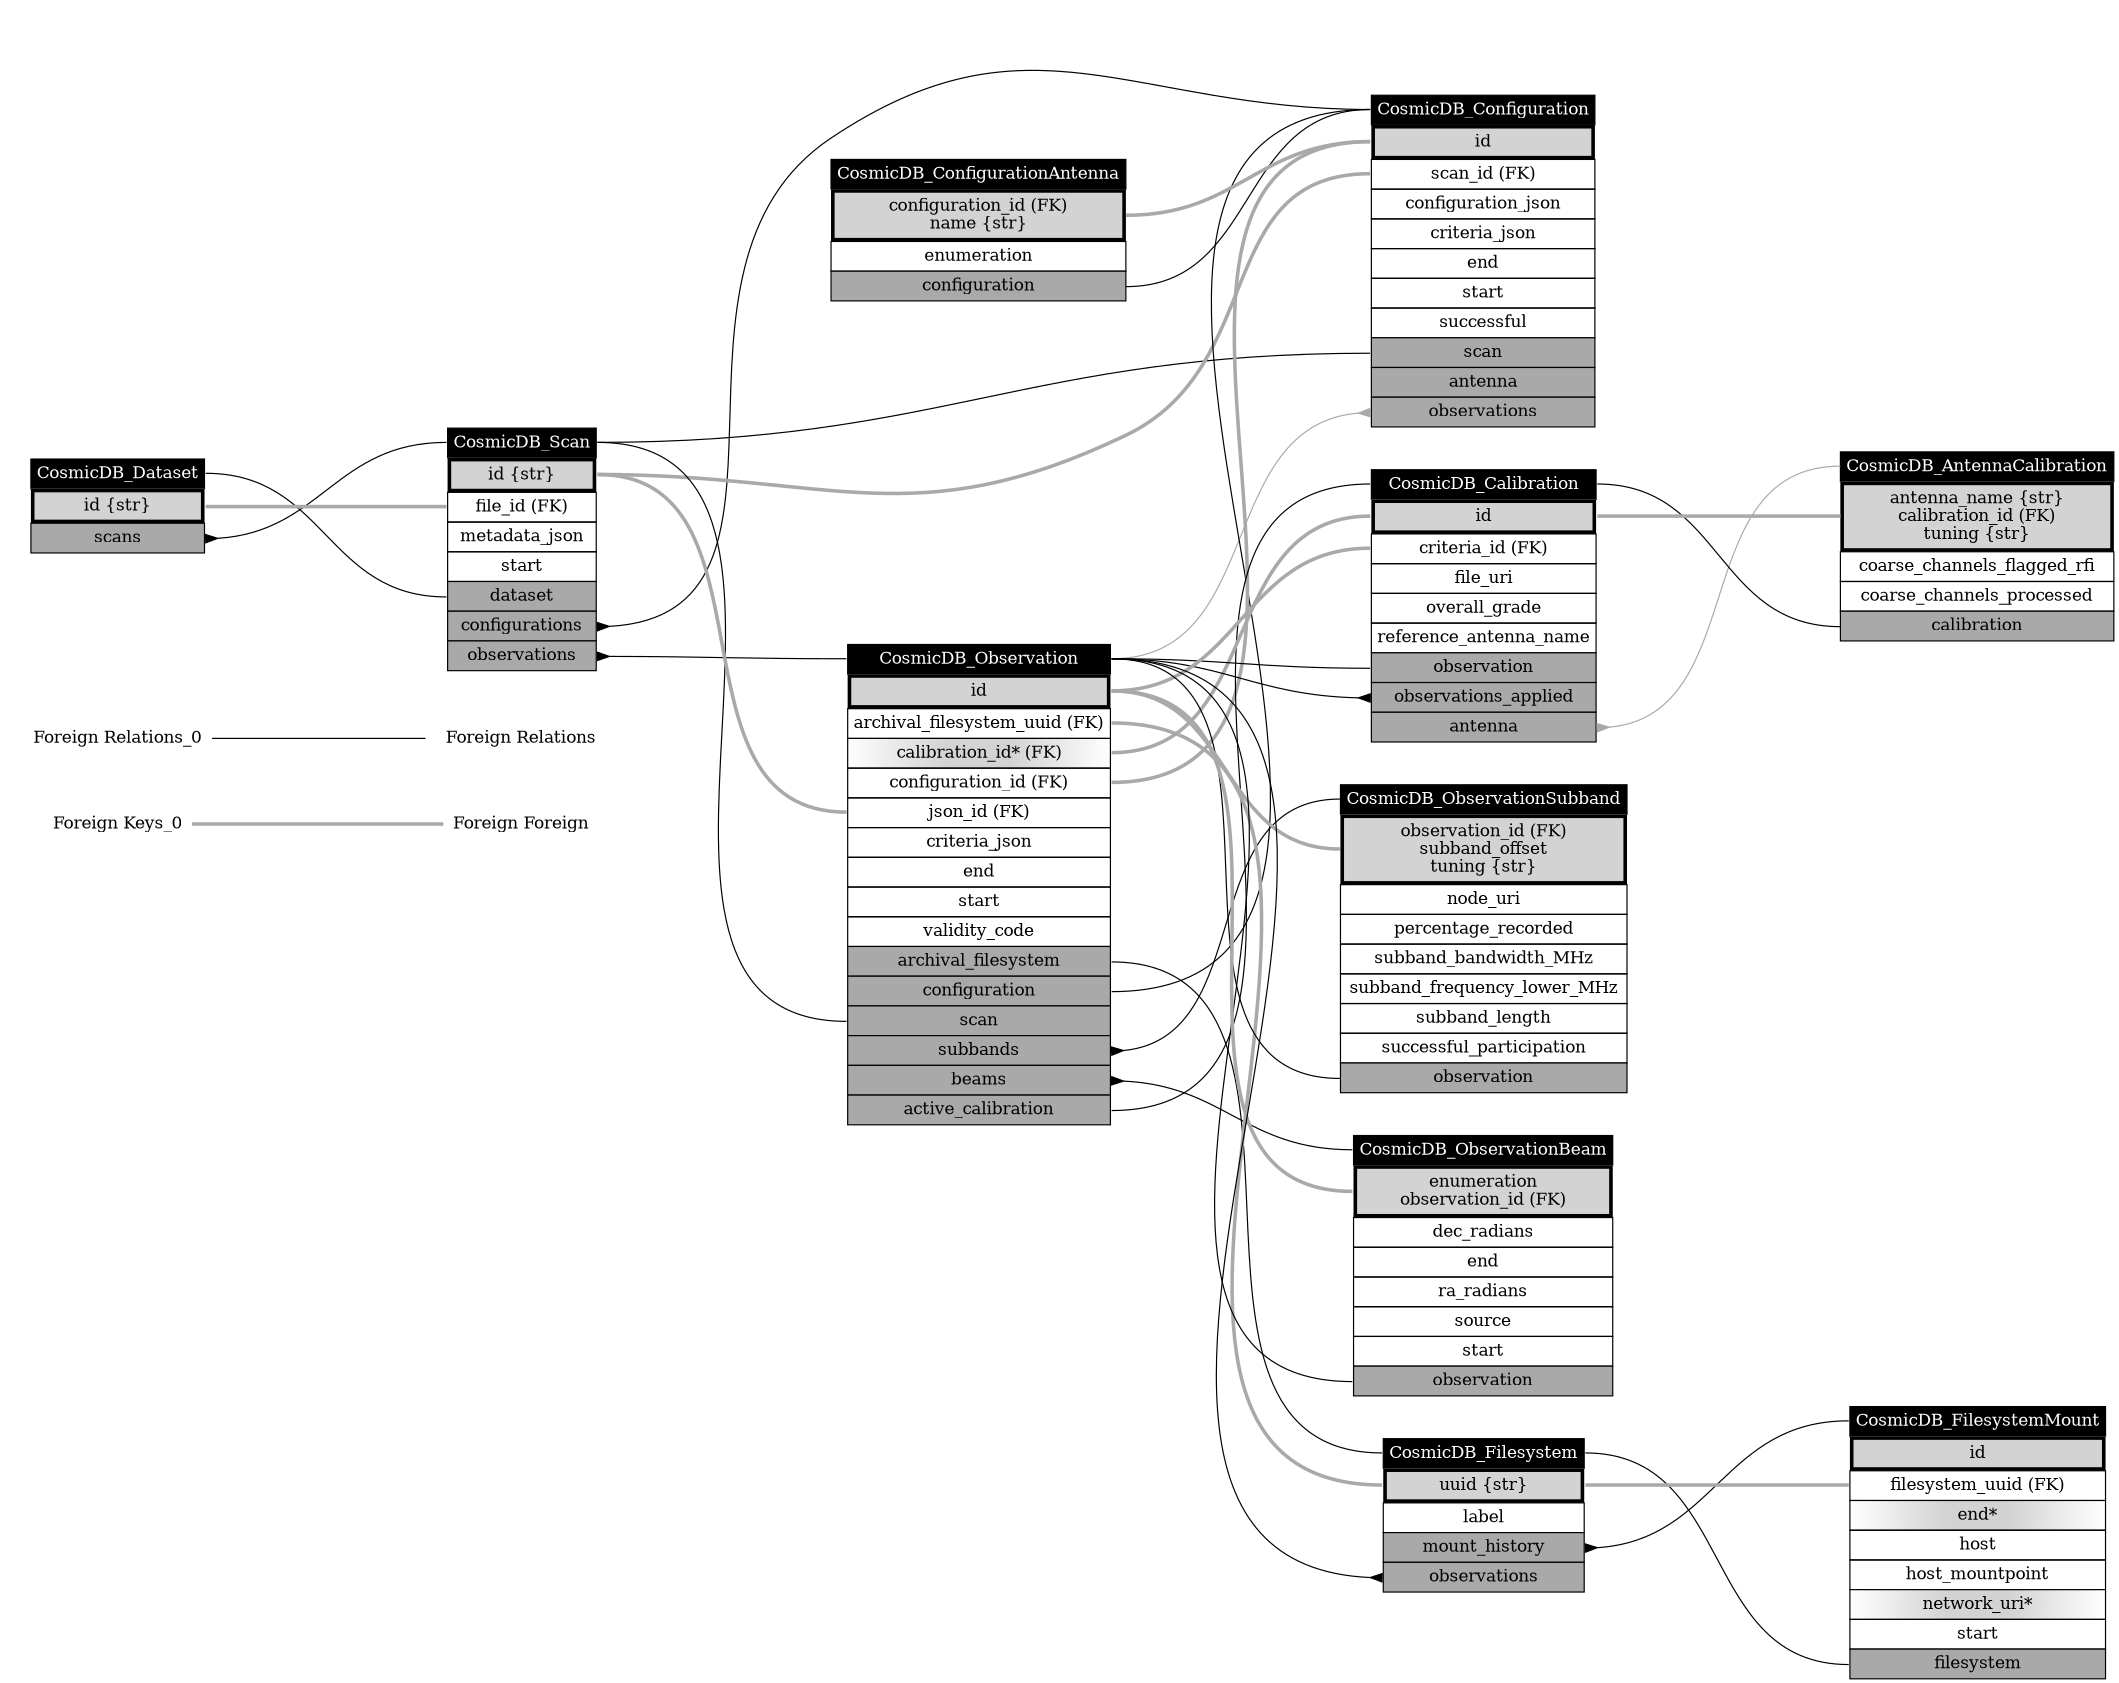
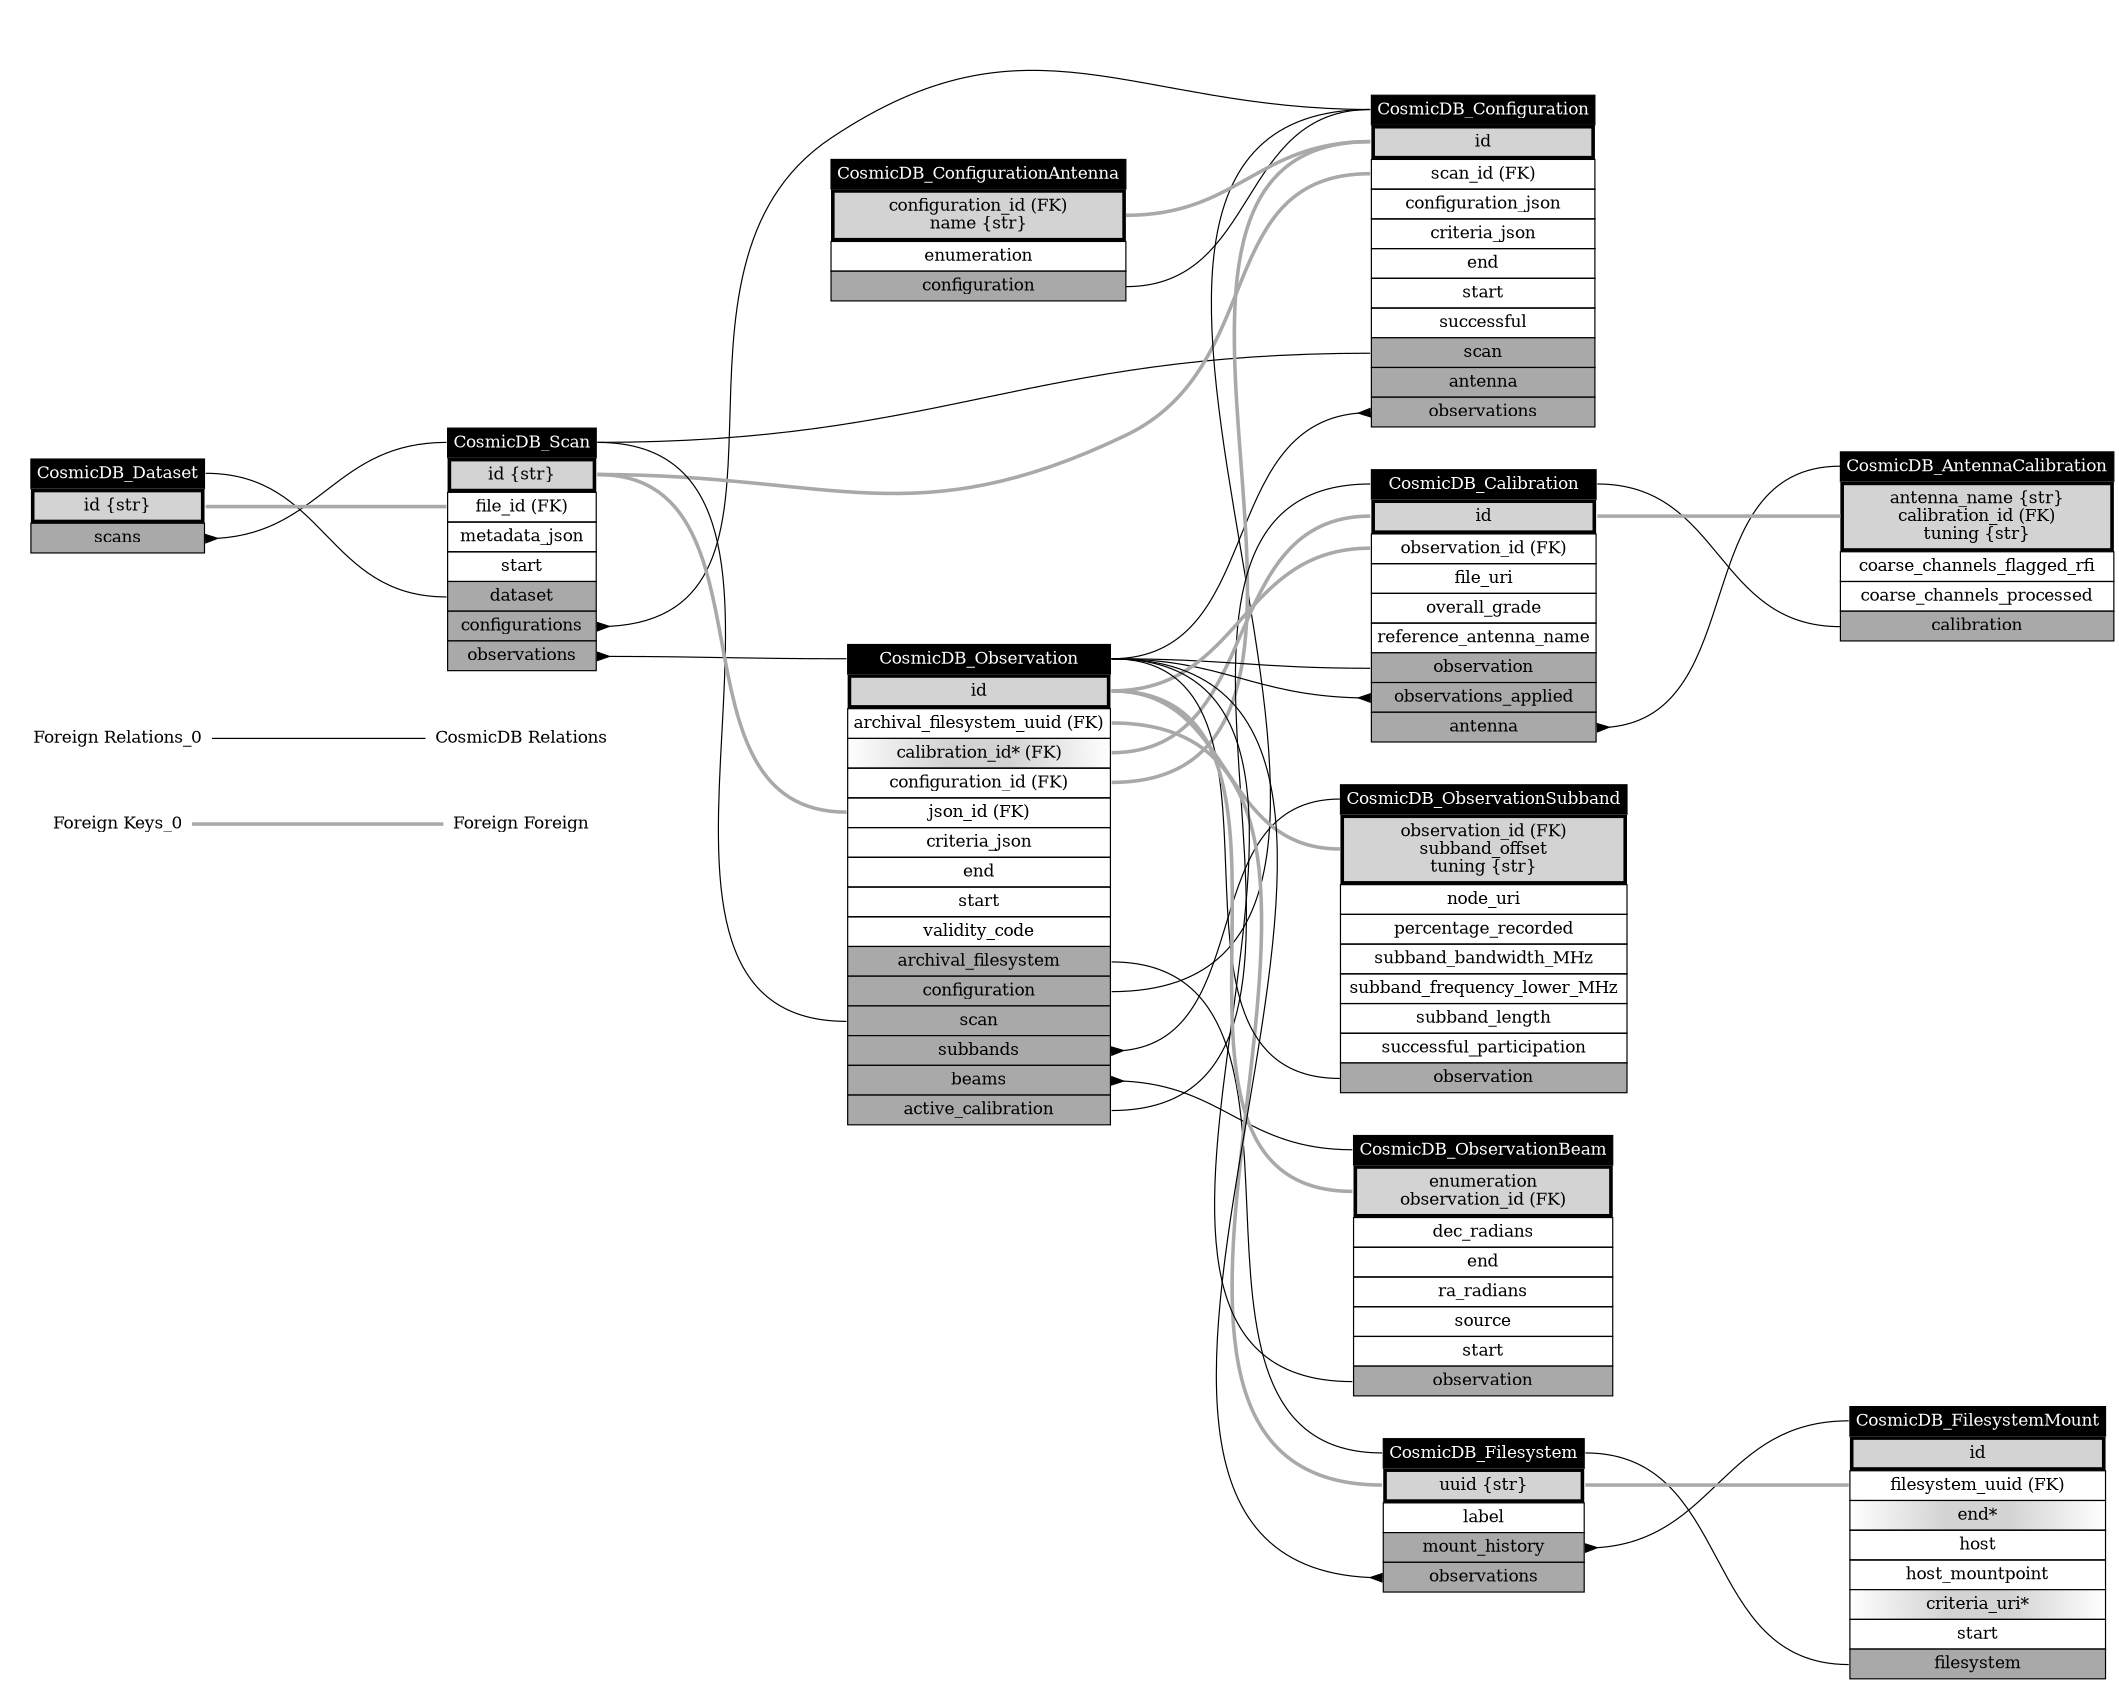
(1484, 548) -> (1484, 548)
(1231, 558) -> (1231, 558)
(1721, 591) -> (1721, 591)
(521, 738) -> (521, 738)
(1978, 1604) -> (1978, 1604)
